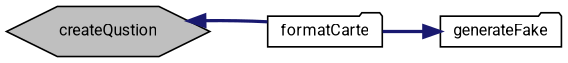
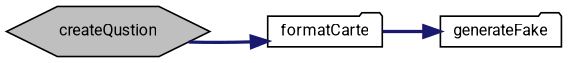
(236, 21) -> (220, 42)
